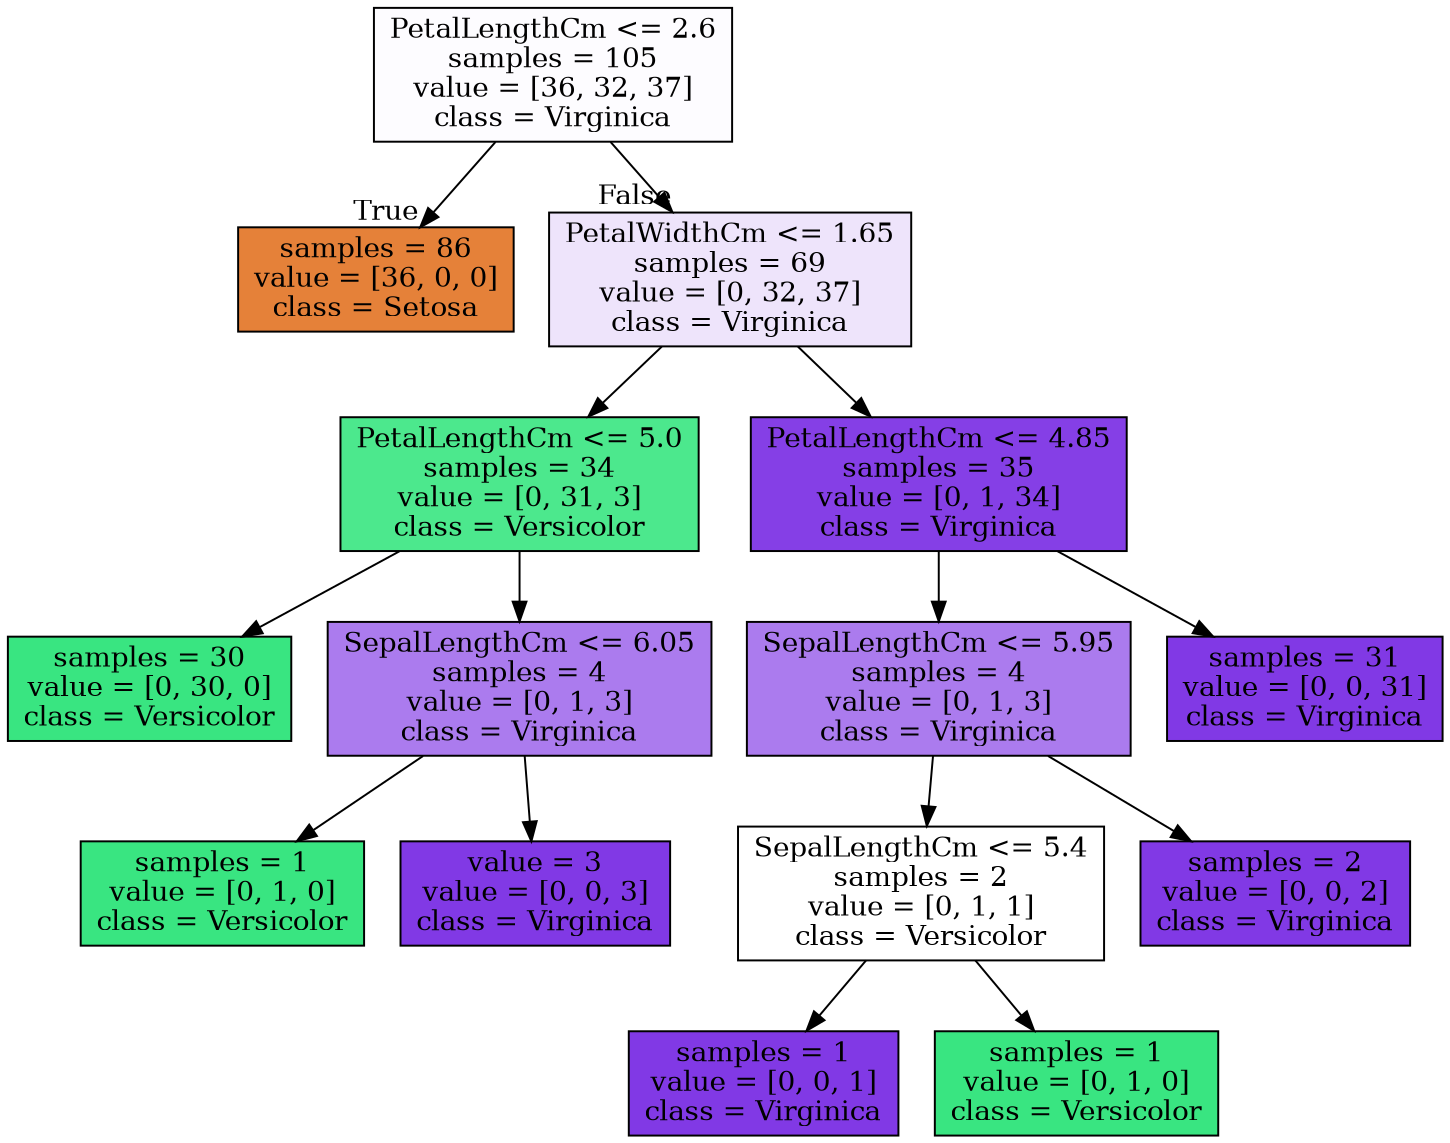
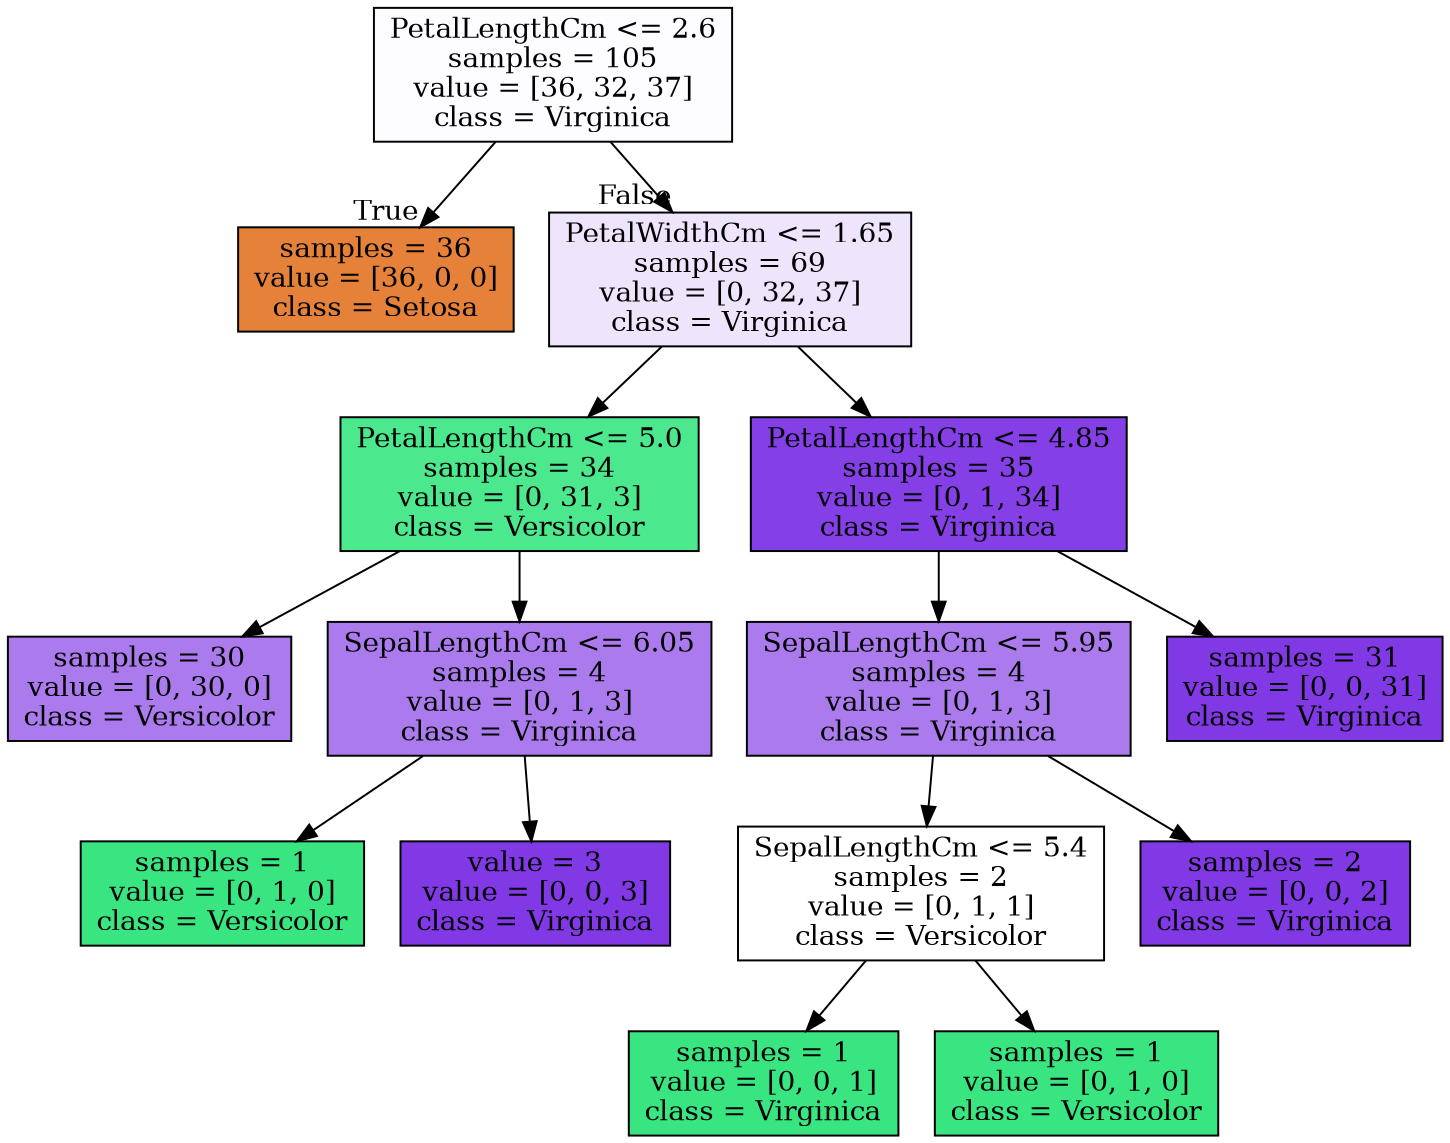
(376, 279) -> (376, 279)
(150, 689) -> (150, 689)
(764, 1083) -> (764, 1083)
